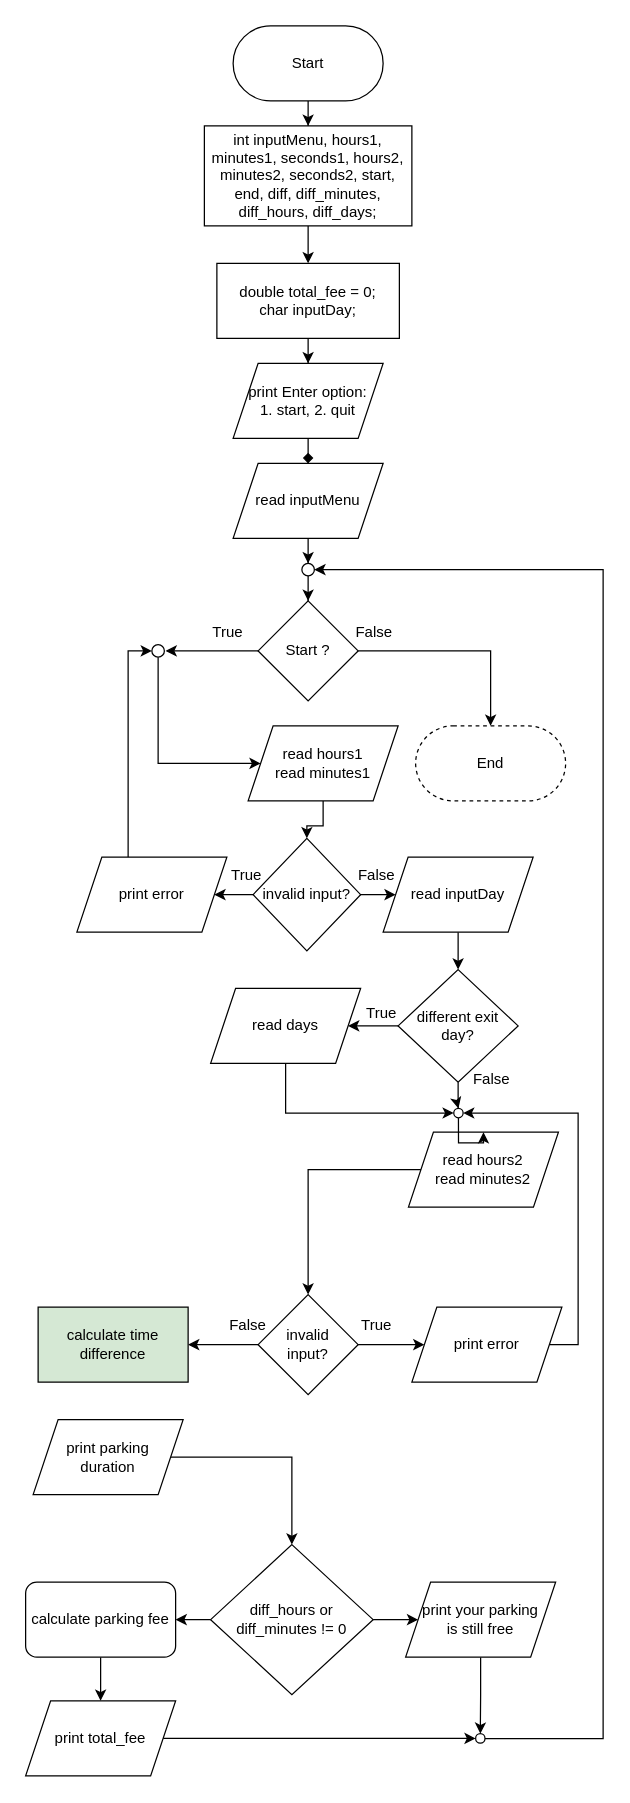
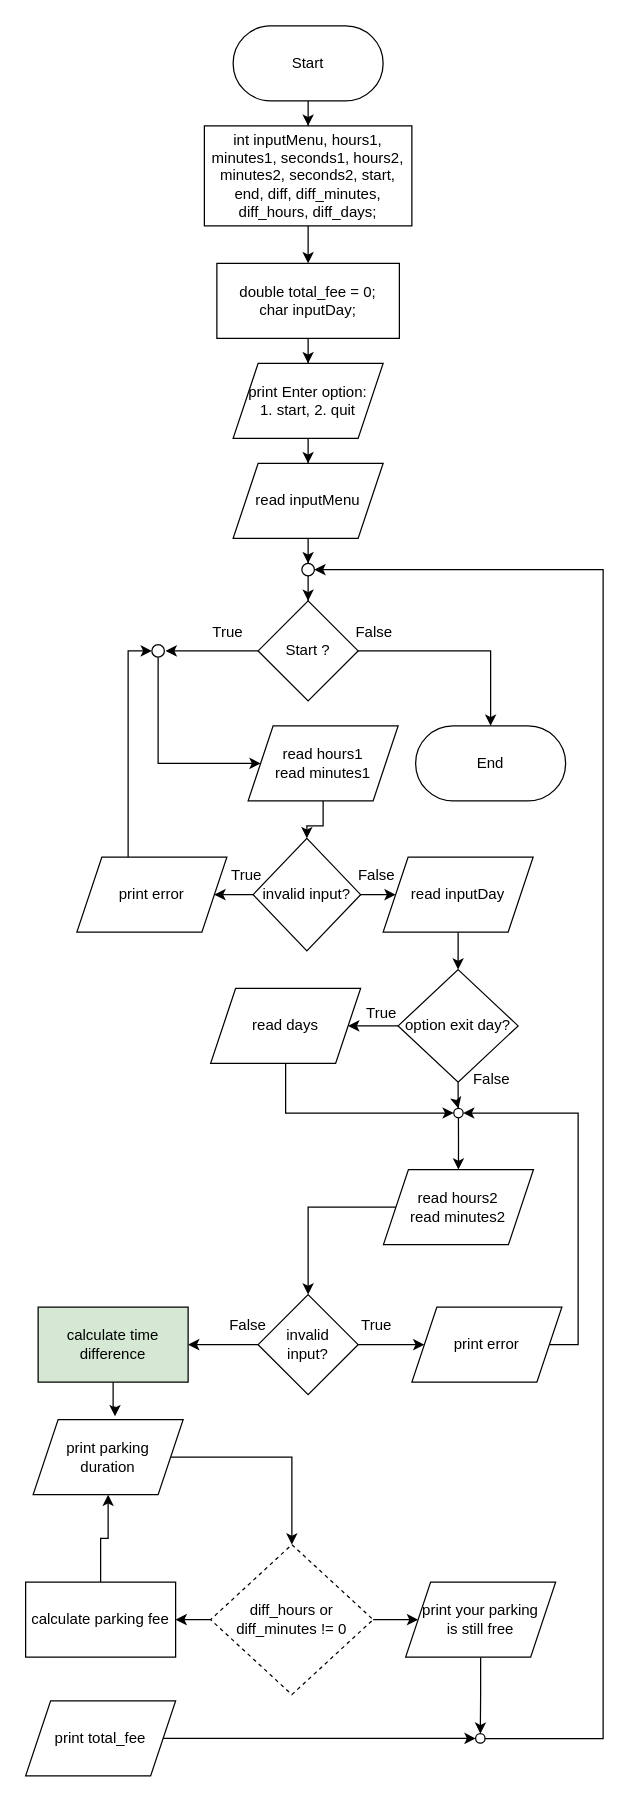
(308, 452) -> (308, 453)
(491, 763) -> (491, 763)
(458, 1026) -> (458, 1026)
(483, 1169) -> (458, 1207)
none -> (113, 1395)
(101, 1619) -> (101, 1619)
(292, 1619) -> (292, 1619)
(101, 1681) -> (101, 1539)
